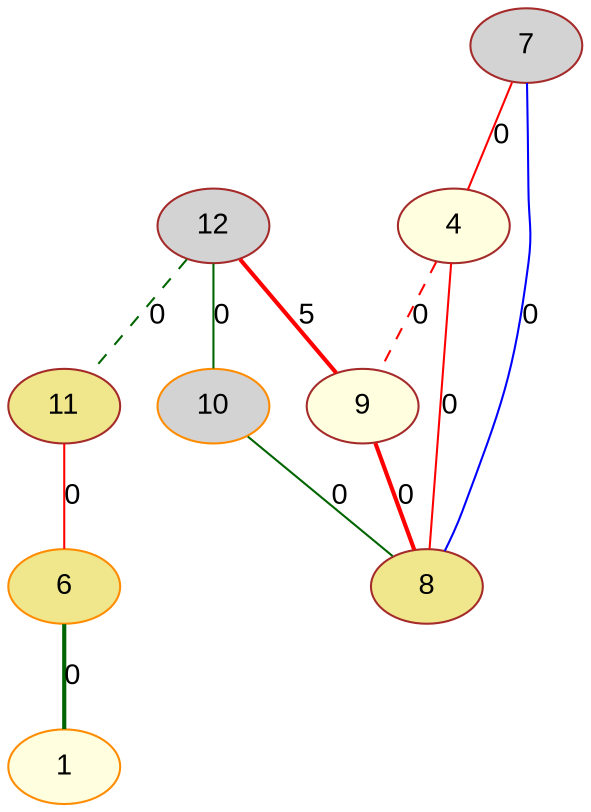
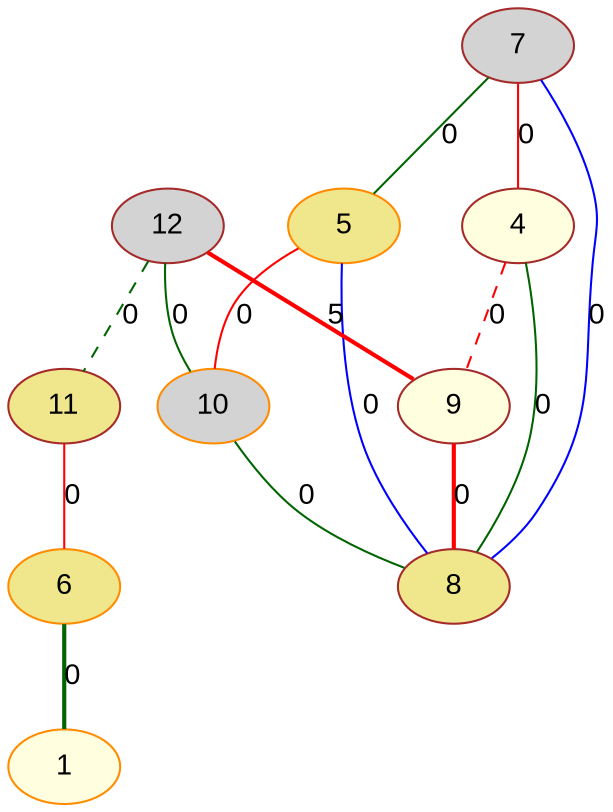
none -> (344, 226)
(440, 406) -> (534, 413)
